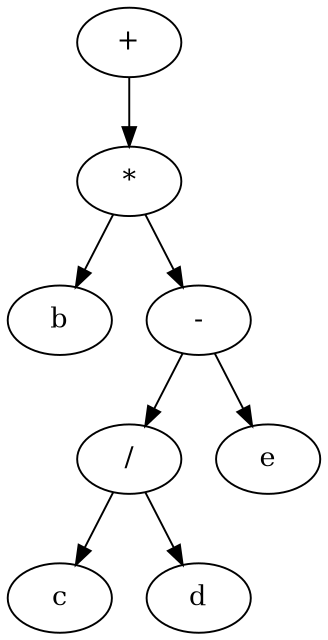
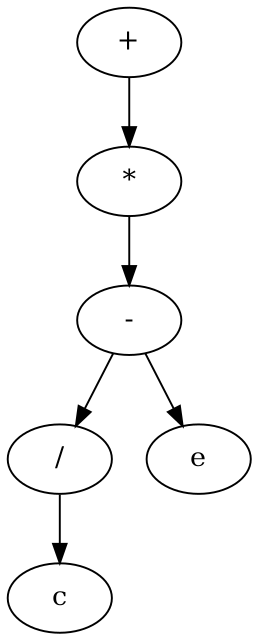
(60, 320) -> none
(199, 598) -> none
